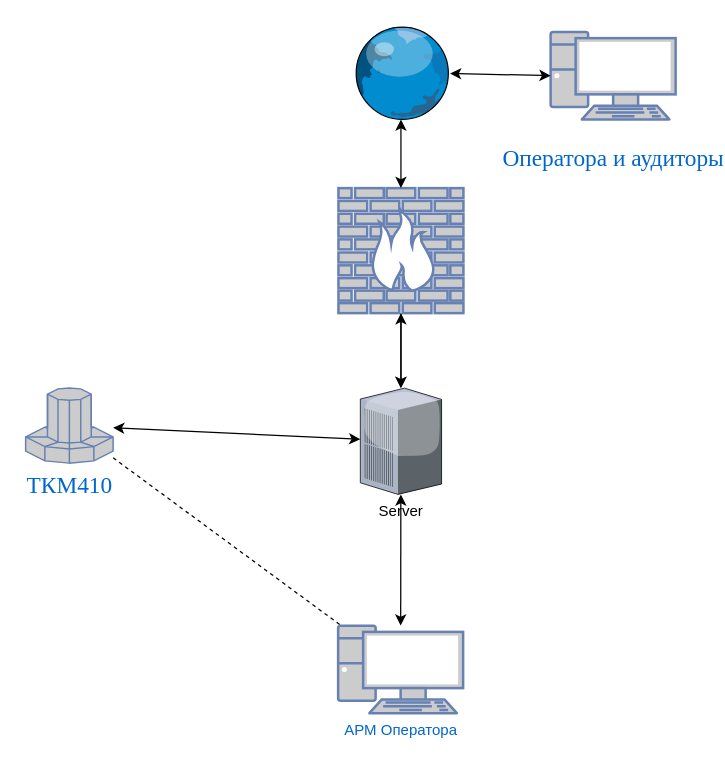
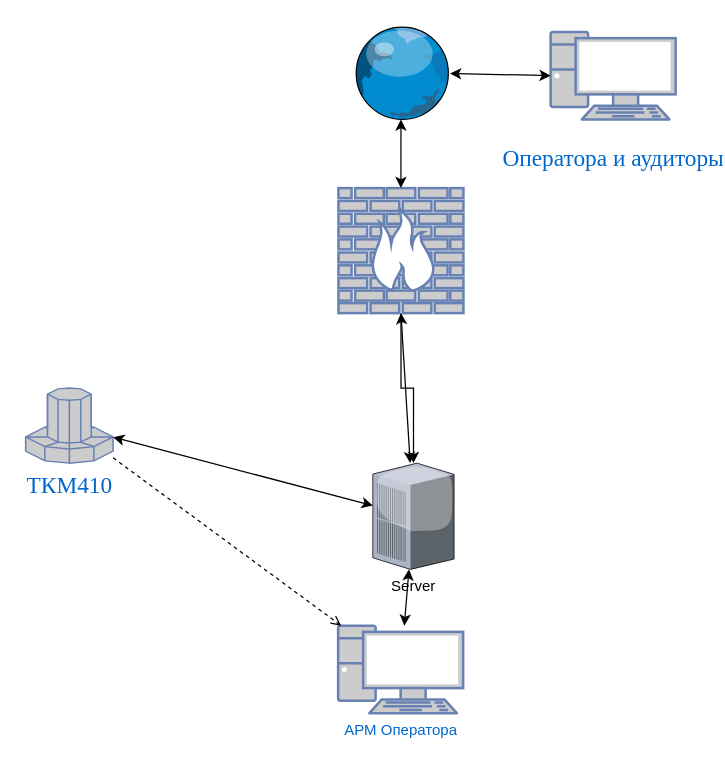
(401, 441) -> (413, 516)
(337, 623) -> (336, 622)
